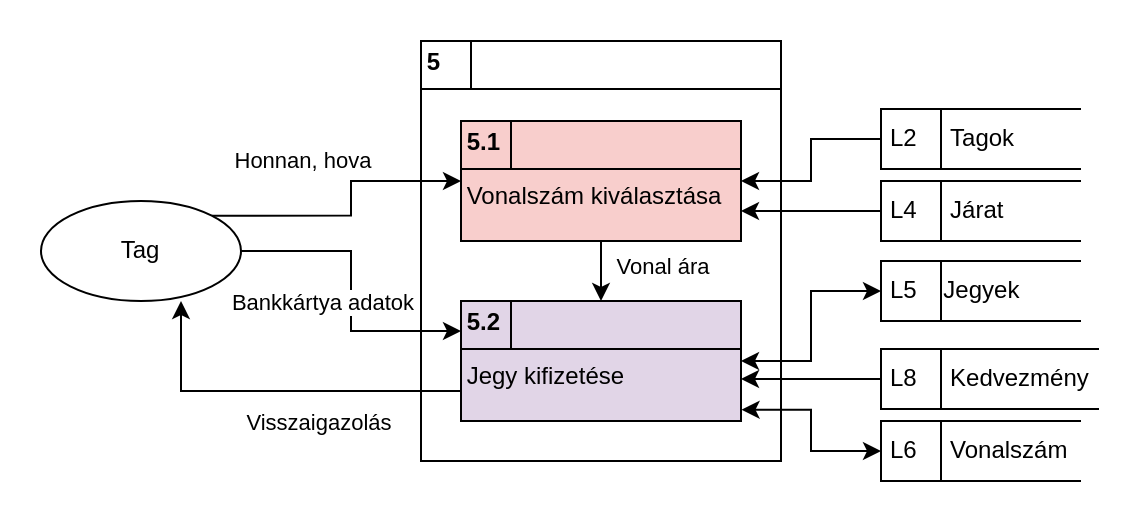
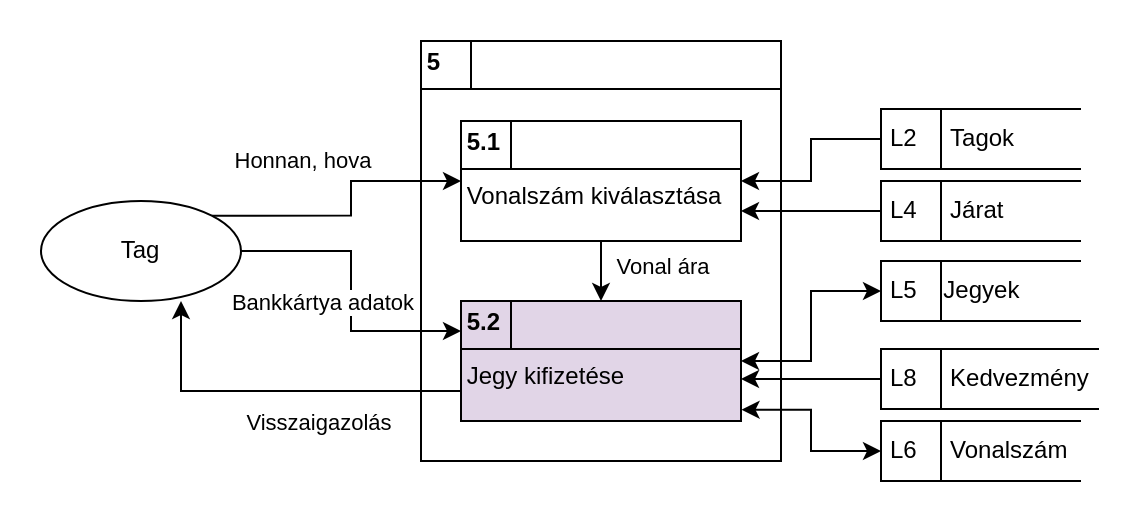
(601, 181) -> (601, 181)
